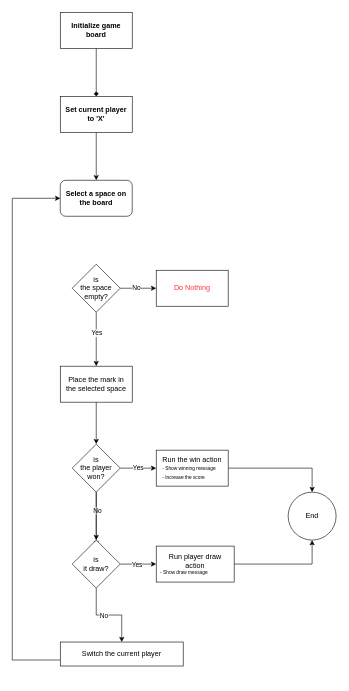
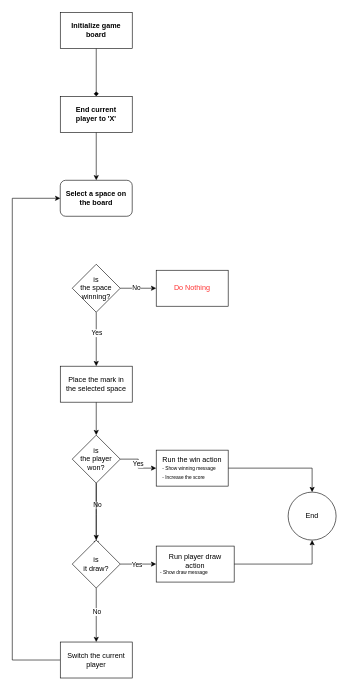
(96, 114) -> (96, 114)
(96, 288) -> (96, 288)
(96, 468) -> (96, 459)
(122, 654) -> (96, 660)
